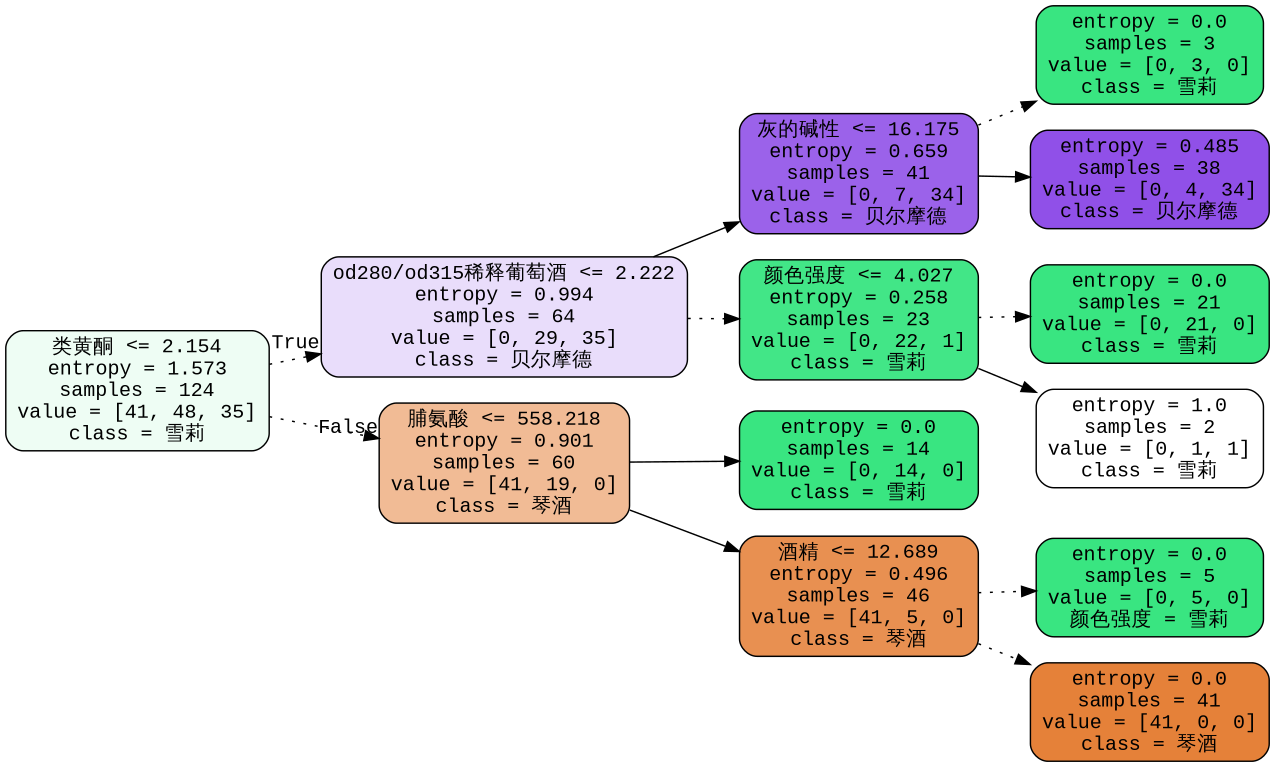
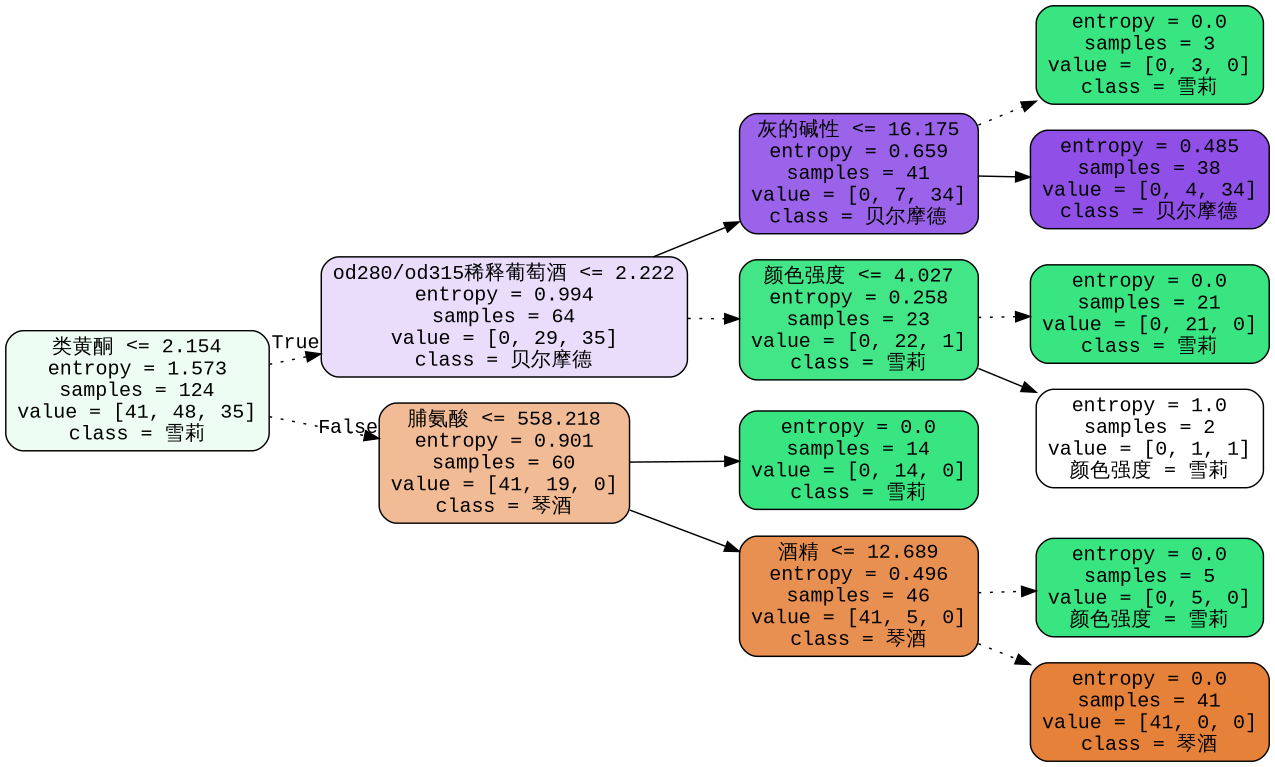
(1150, 439) -> (1150, 439)
